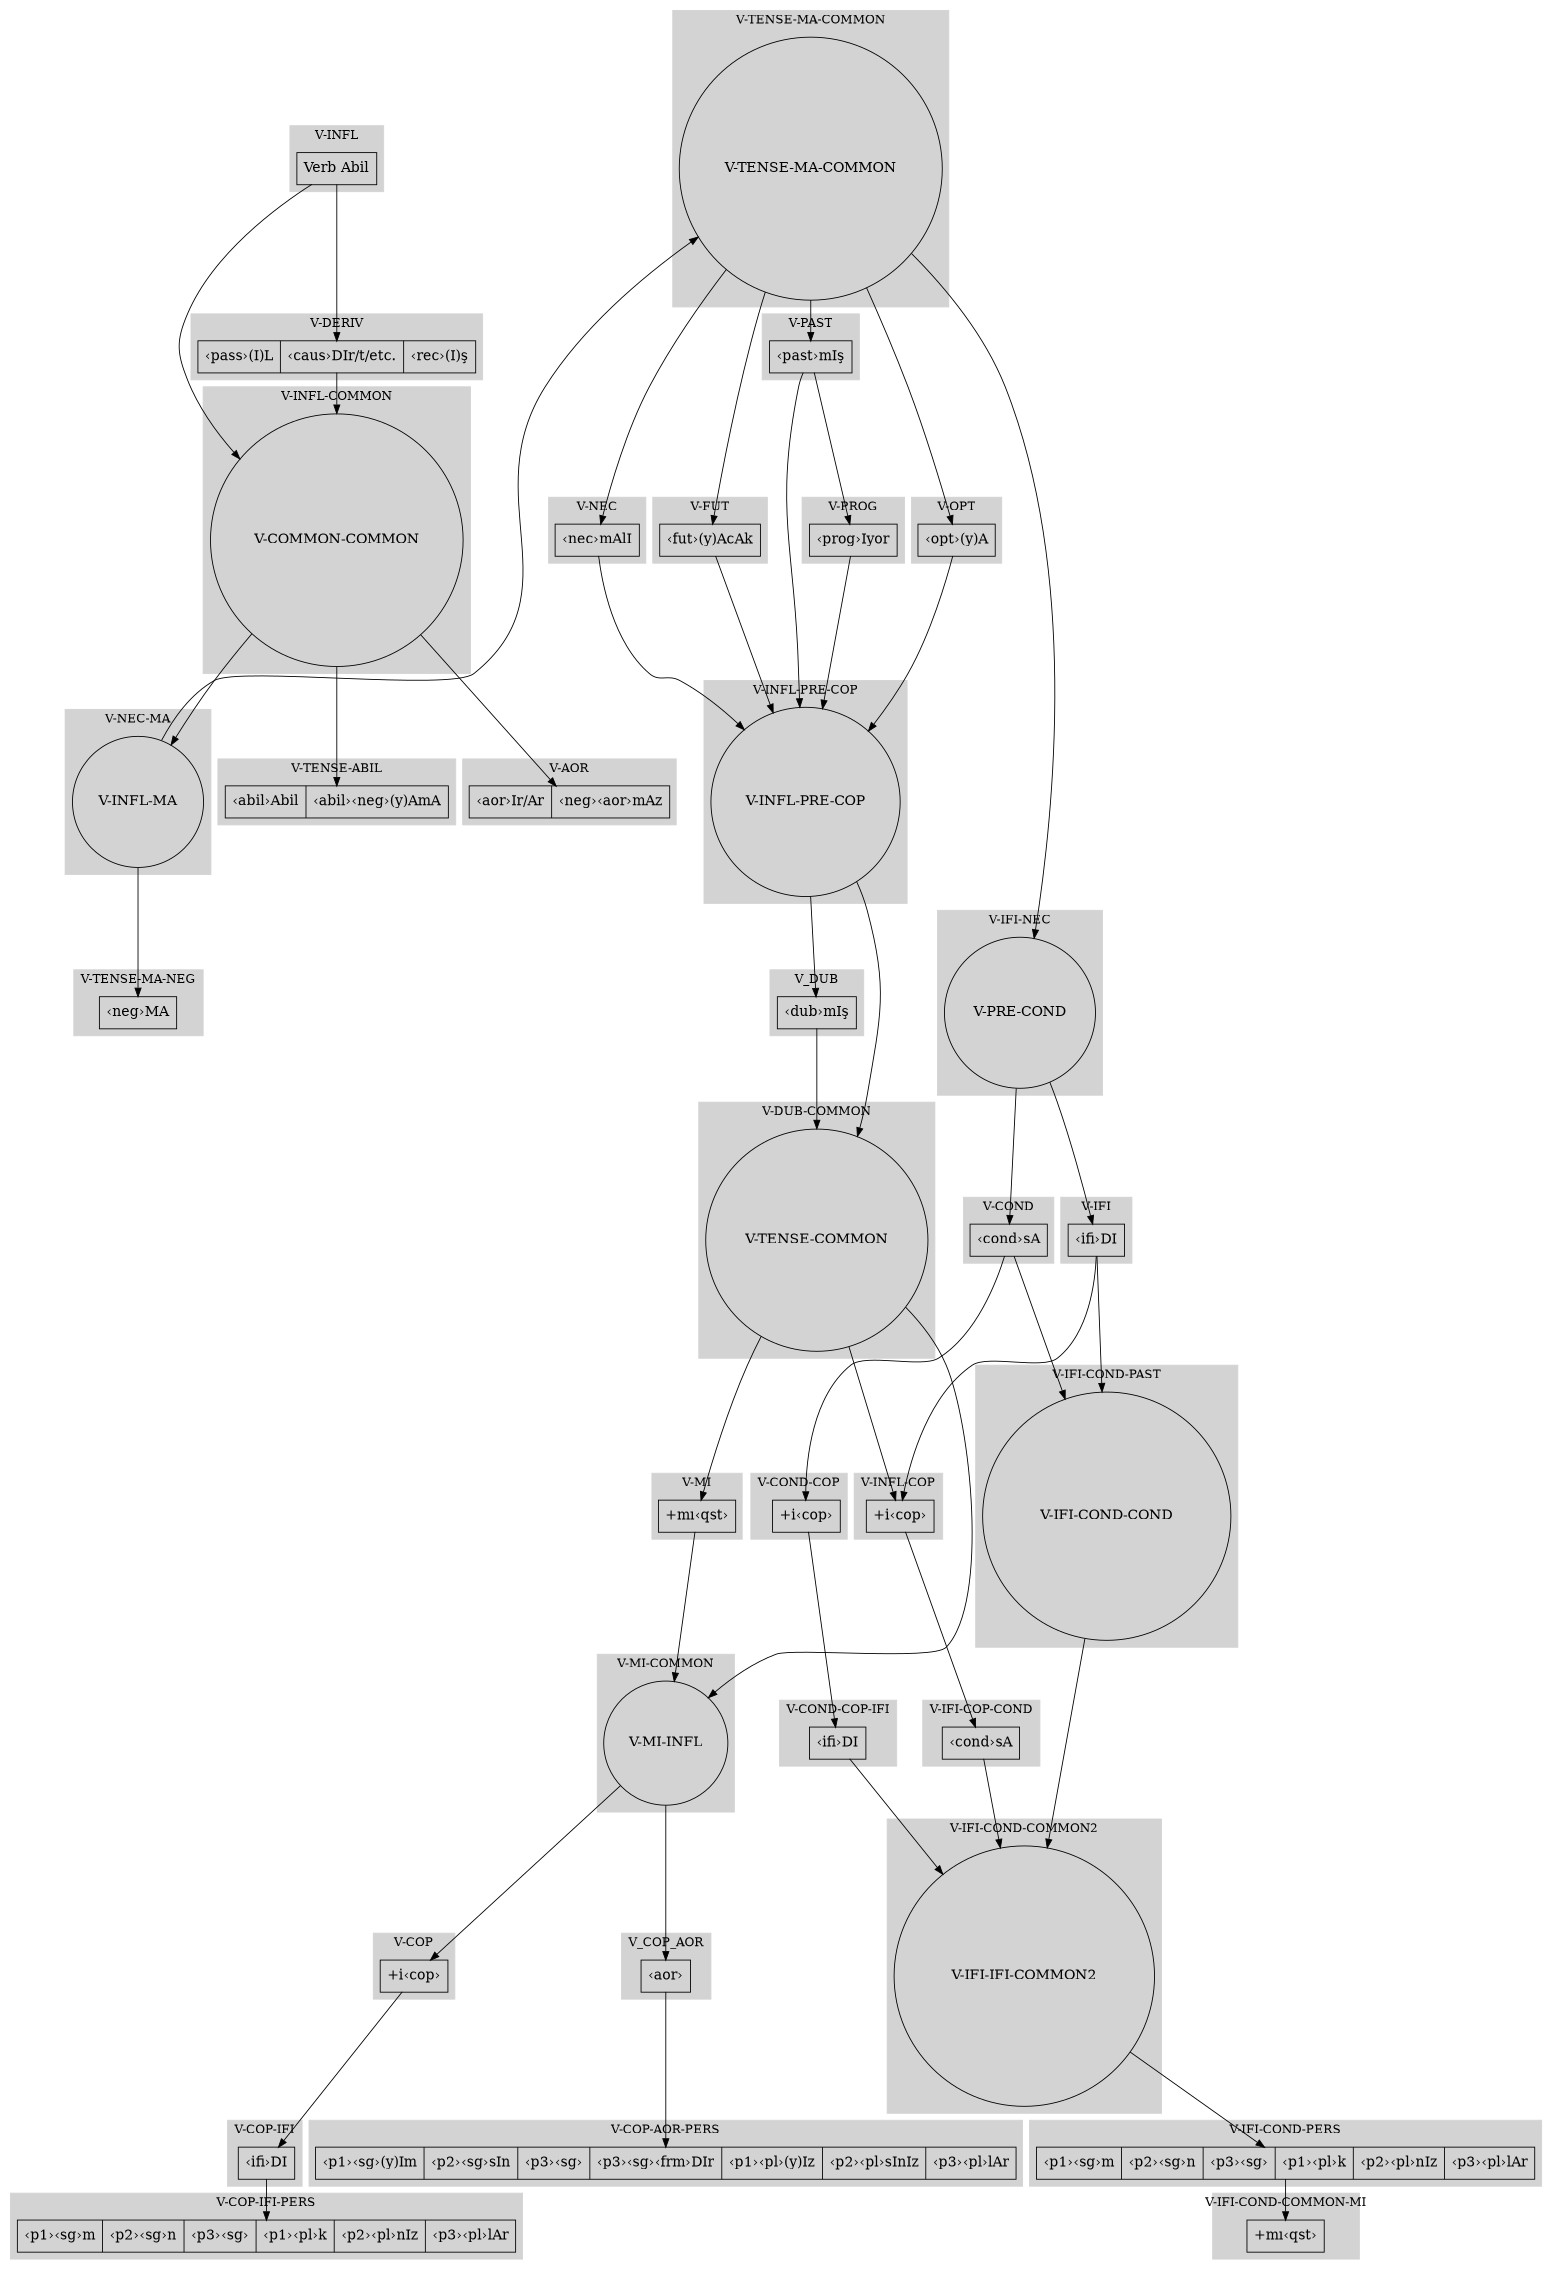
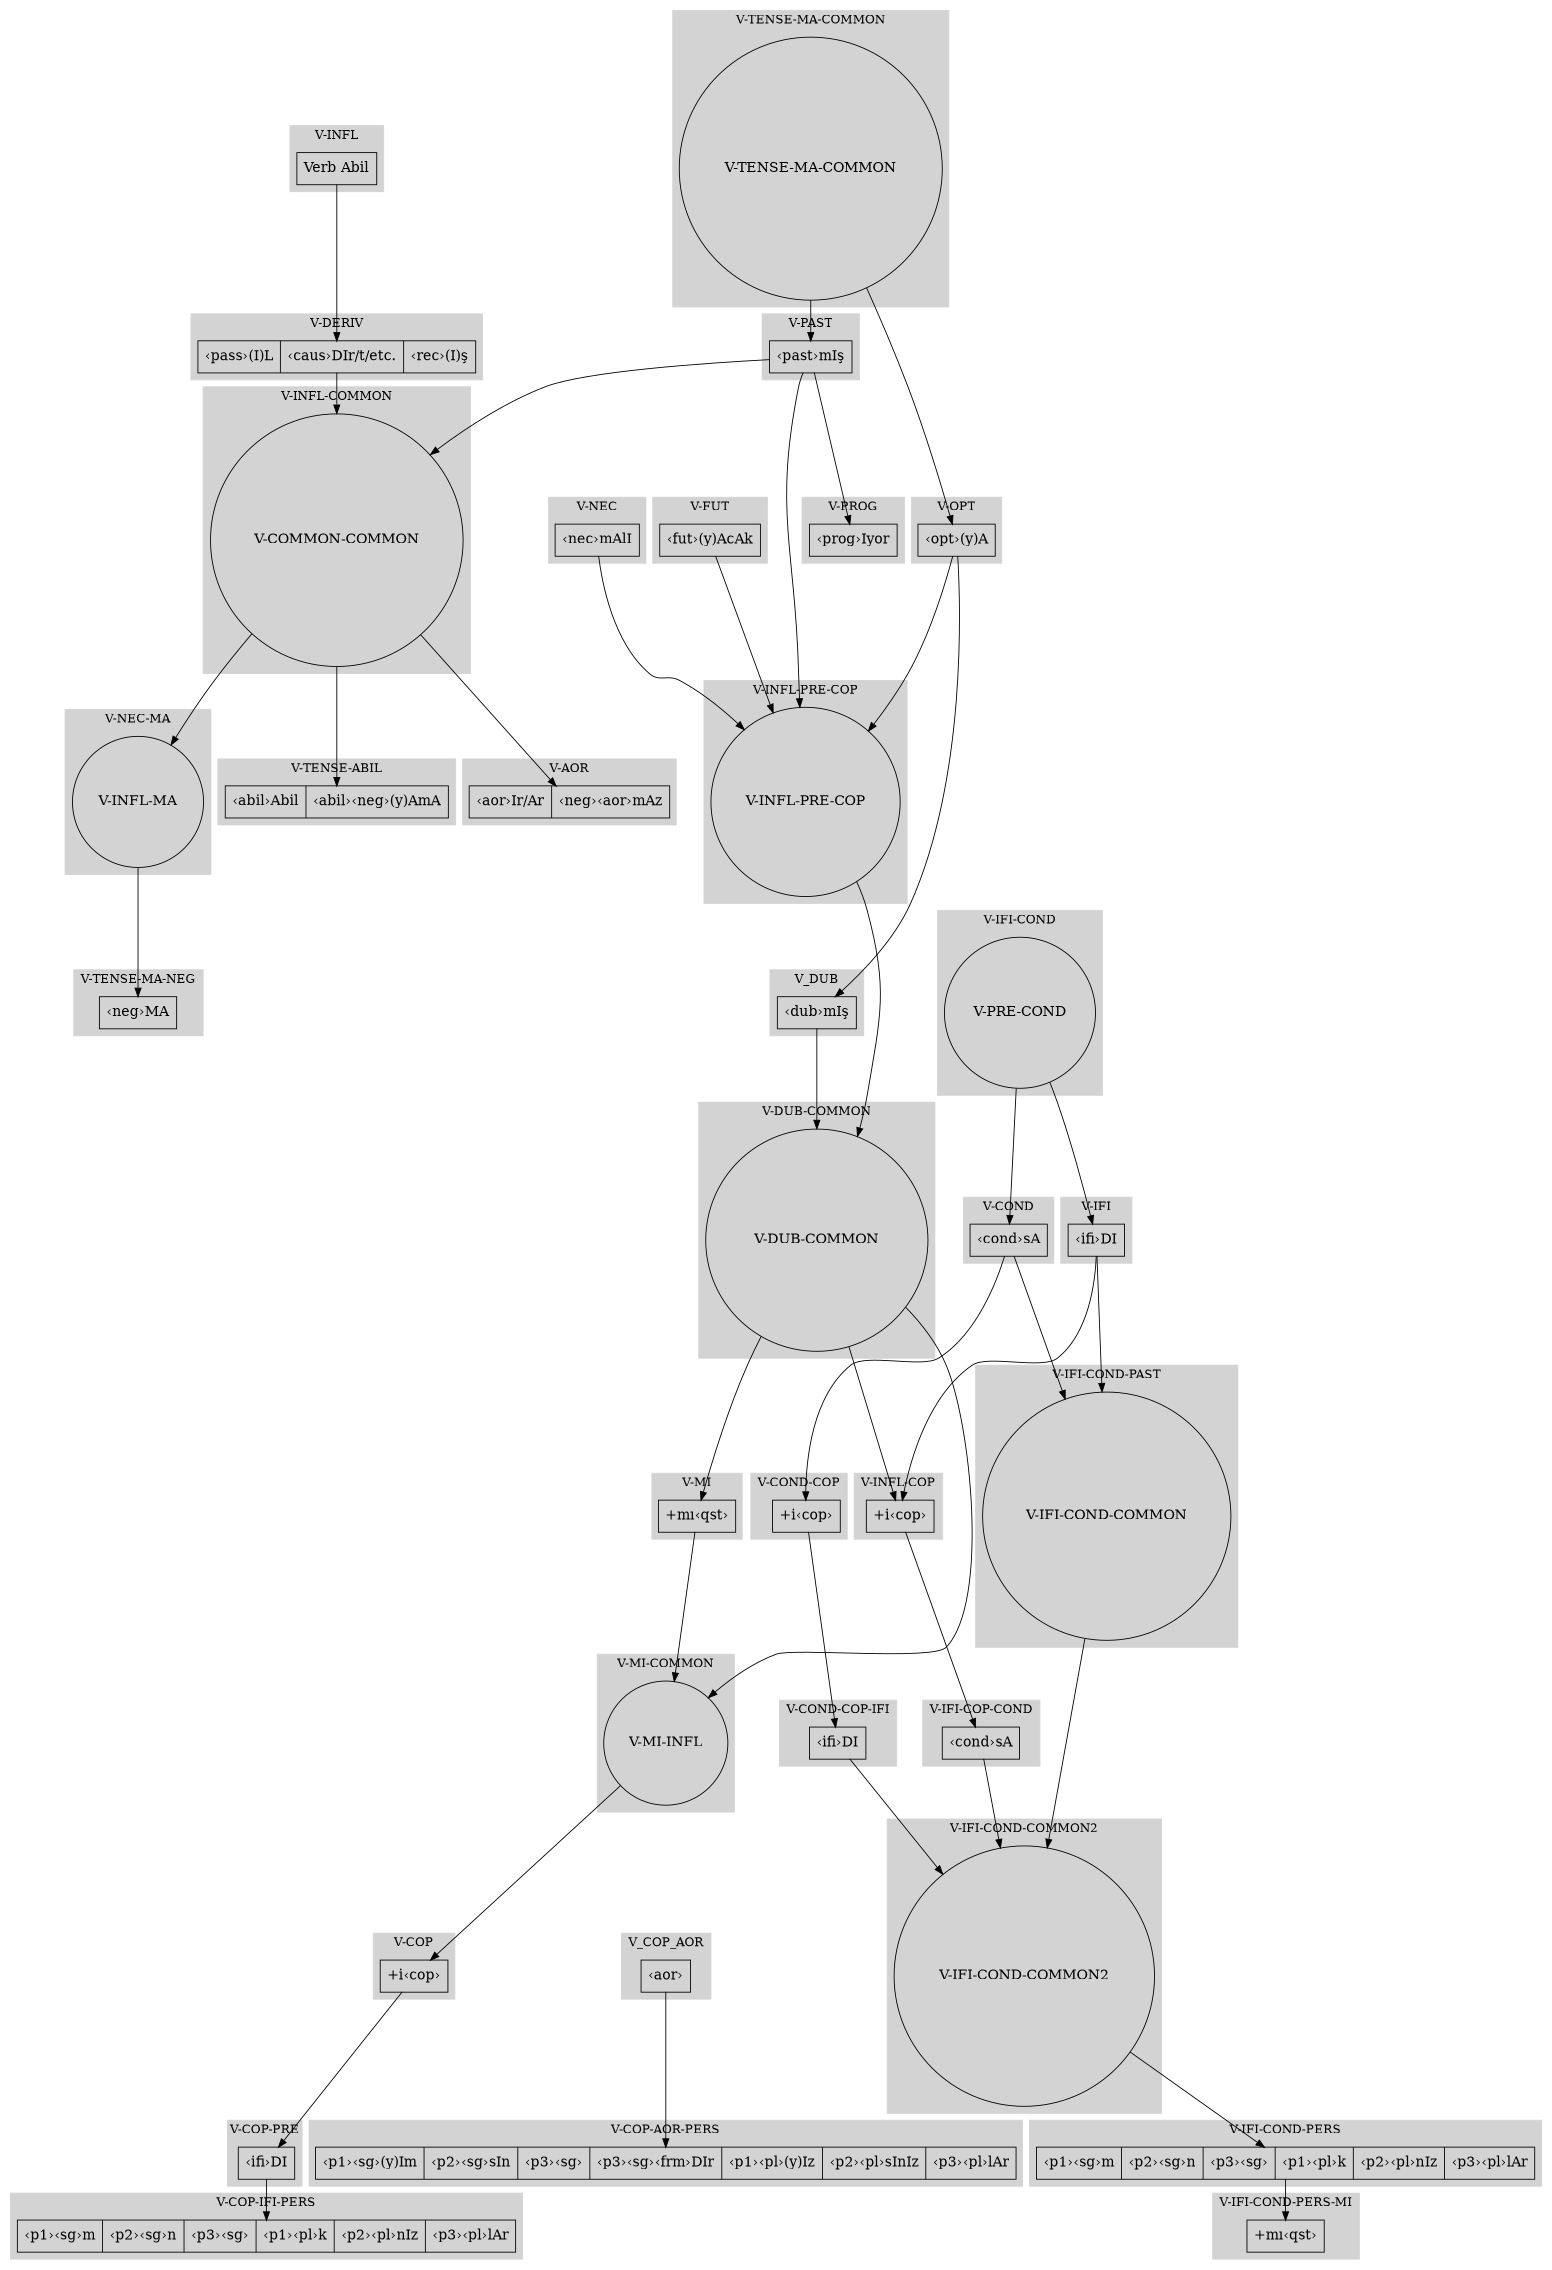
(194, 302) -> (595, 376)
(650, 385) -> none
(736, 403) -> none
(1048, 574) -> none
(519, 603) -> none
(837, 628) -> none
(1020, 920) -> (1020, 920)
(813, 942) -> (945, 788)
(817, 1240) -> (817, 1240)
(1107, 1516) -> (1107, 1516)
(666, 1878) -> none
(1024, 1976) -> (1024, 1976)
(265, 2130) -> (265, 2130)
(1286, 2203) -> (1286, 2203)
